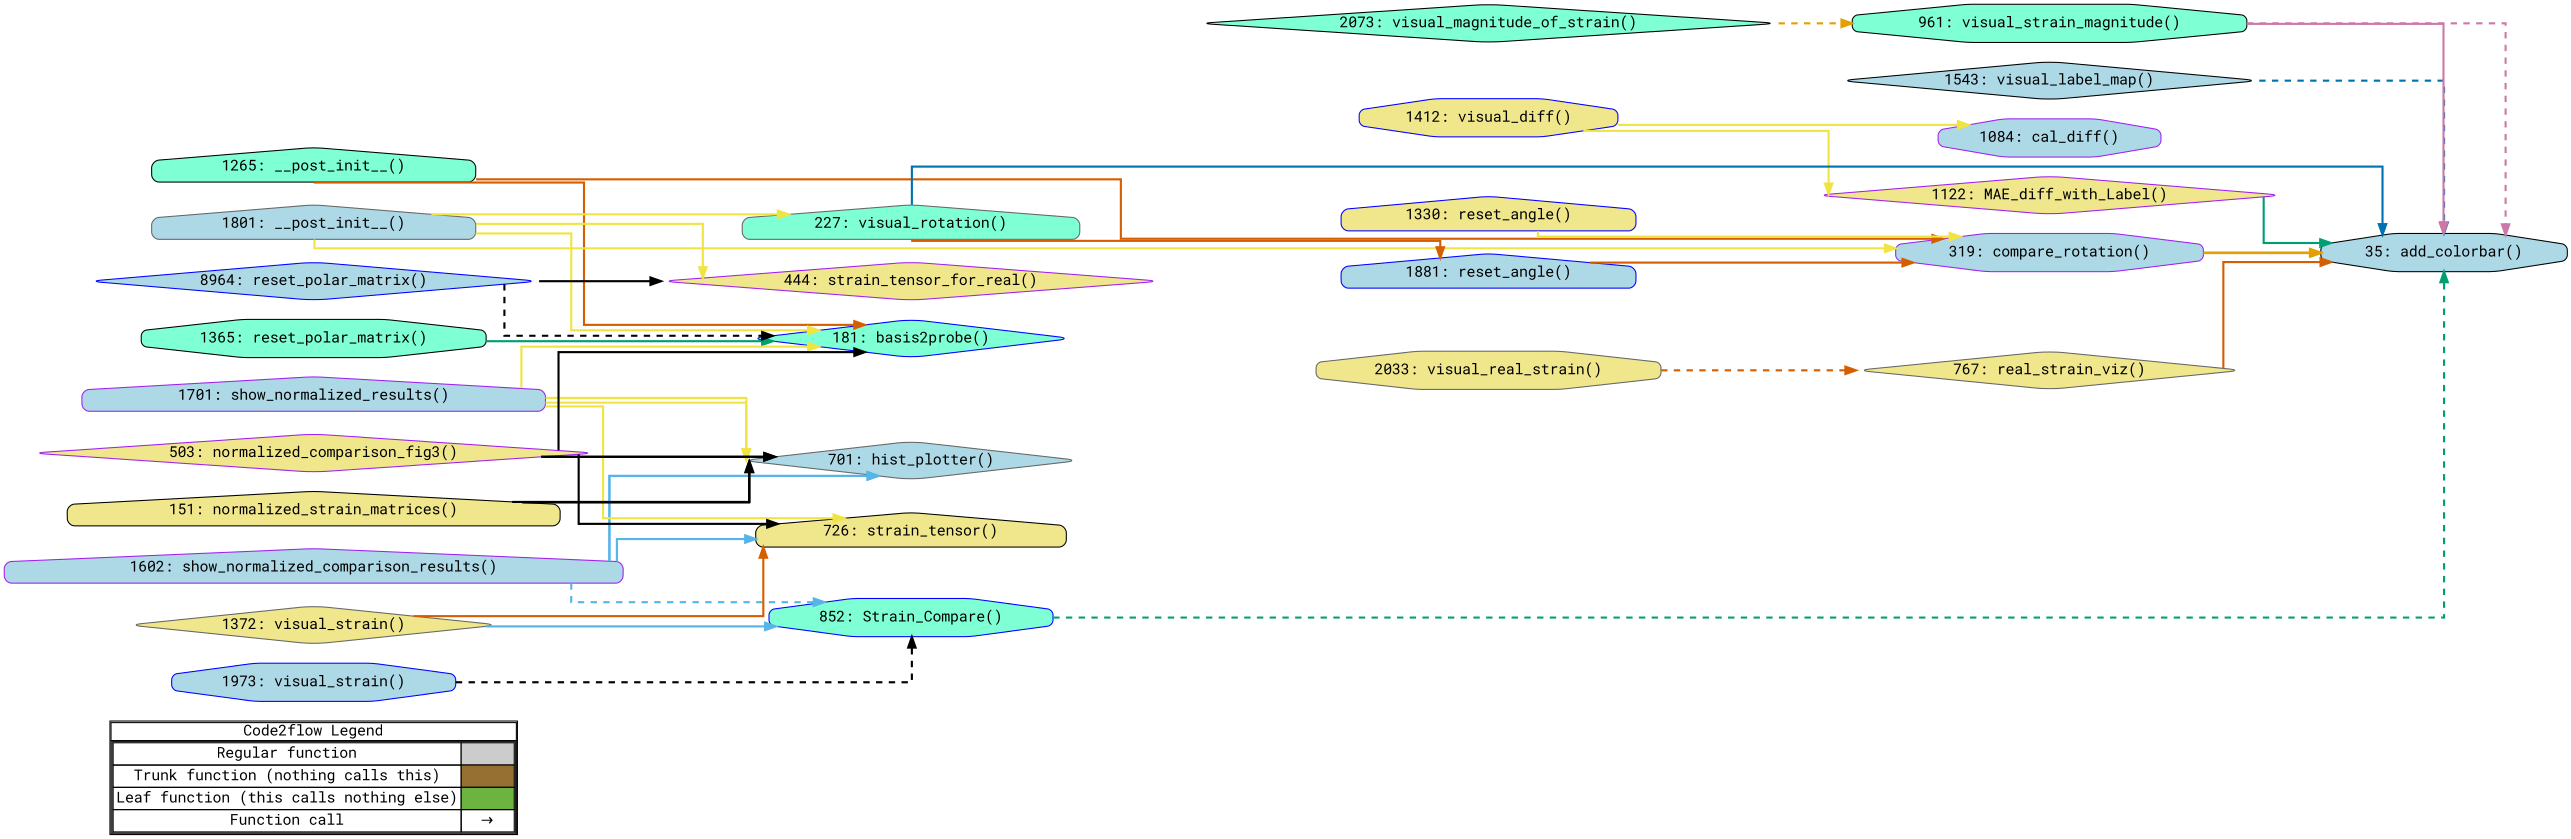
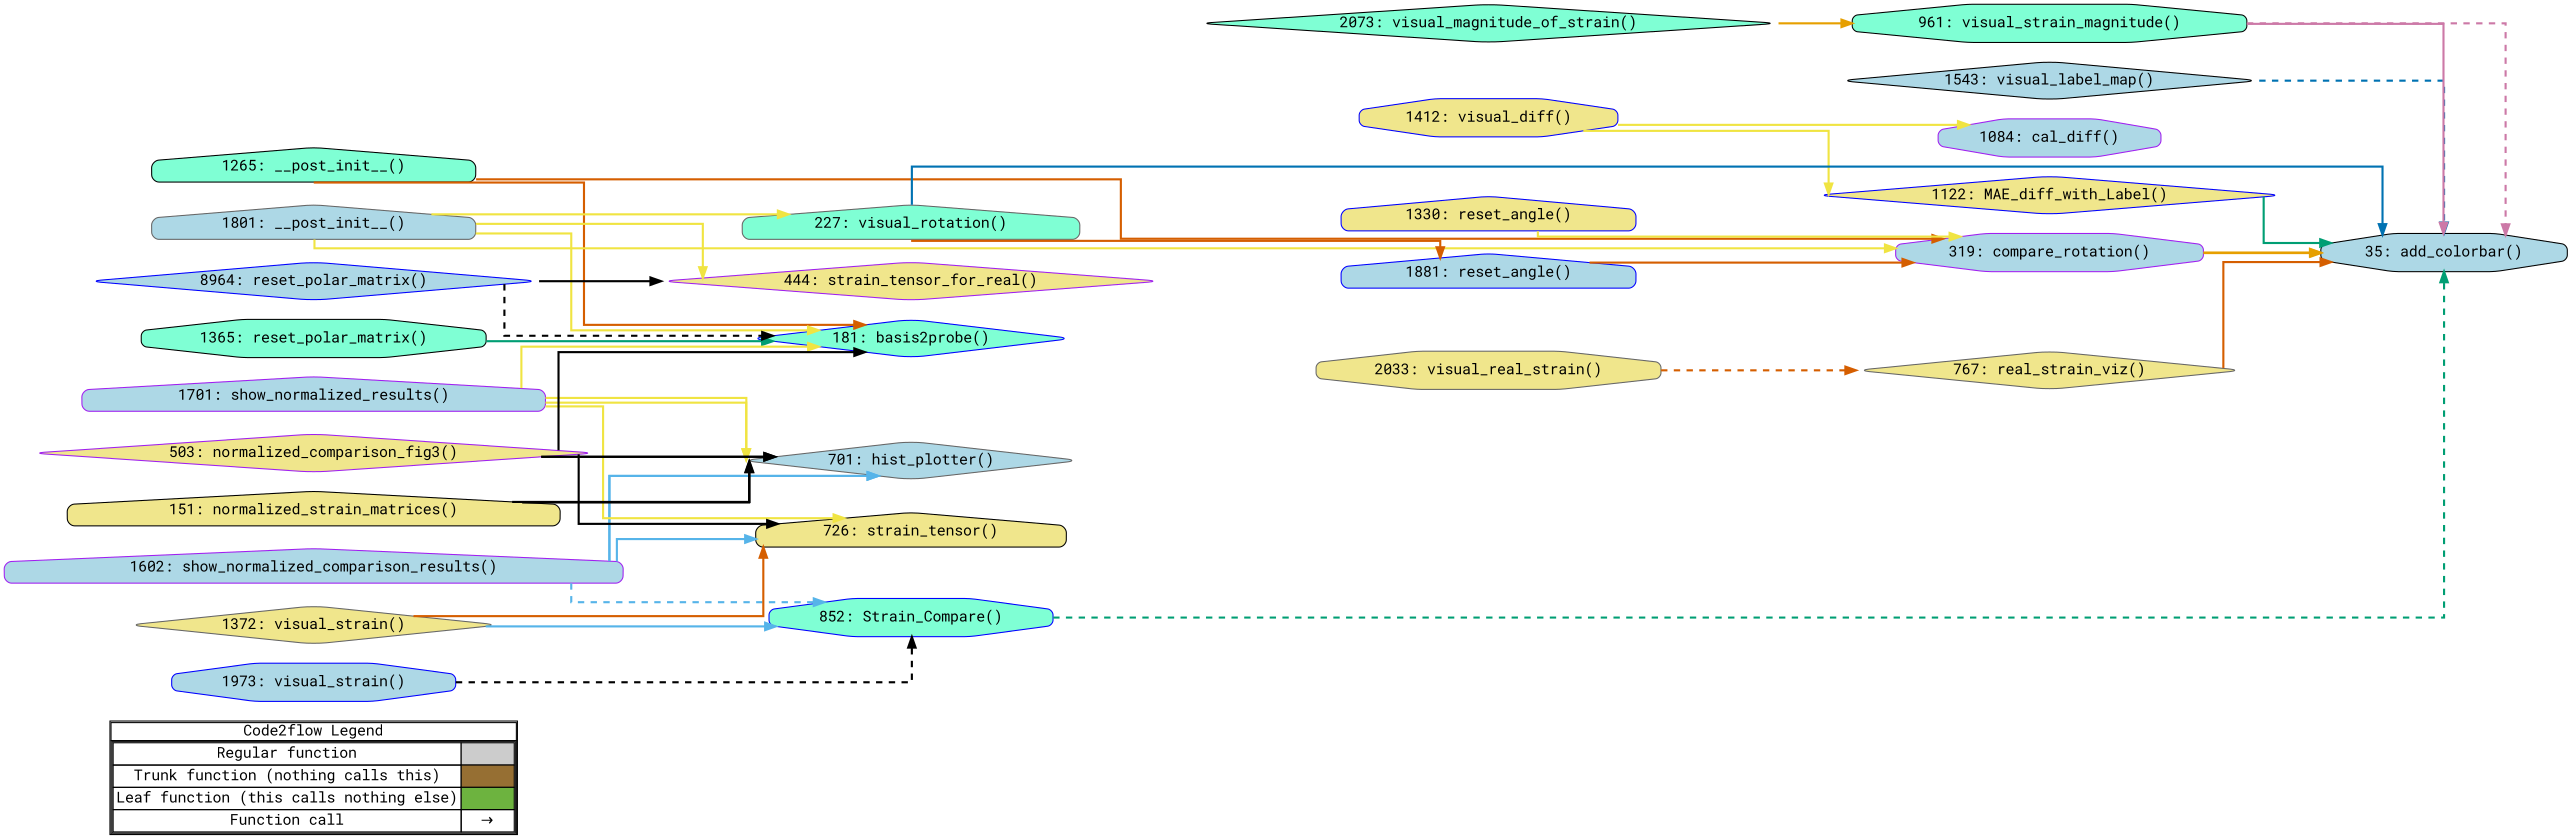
(1810, 23) -> (1810, 23)
(2050, 195) -> (2050, 195)
